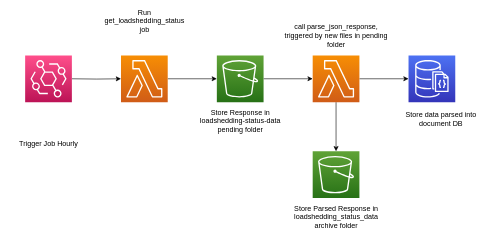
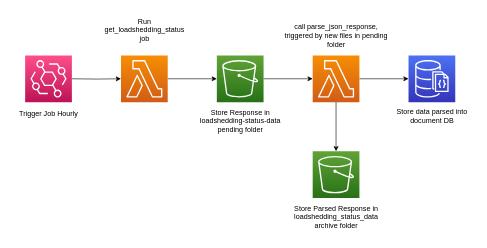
(144, 21) -> (144, 30)
(441, 119) -> (432, 116)
(48, 144) -> (48, 114)
